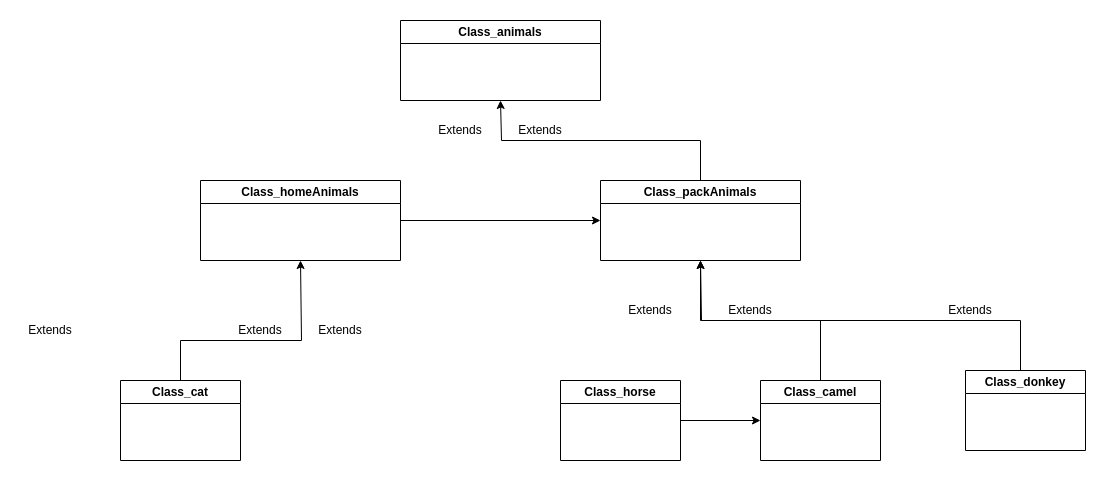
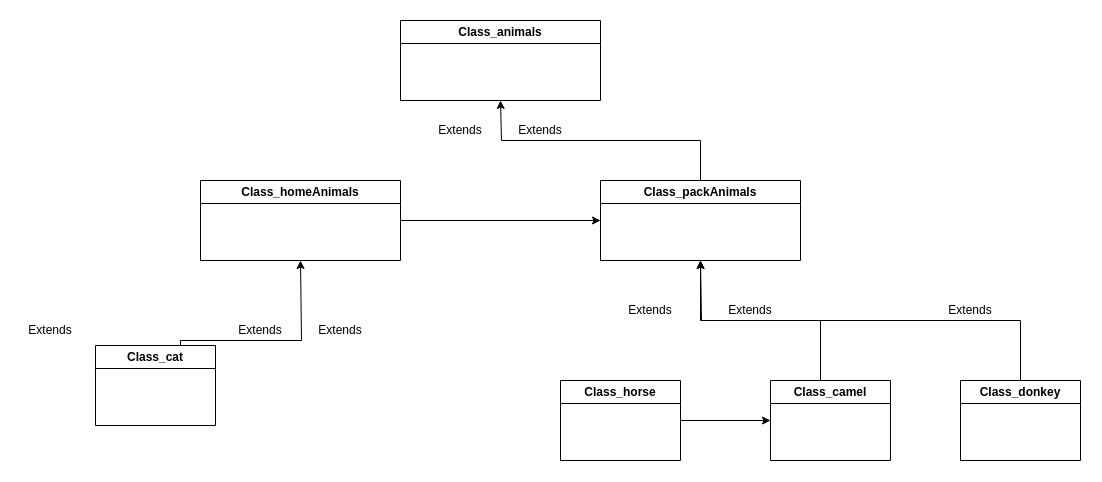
(1026, 411) -> (1021, 421)
(181, 421) -> (156, 386)
(821, 421) -> (831, 421)
